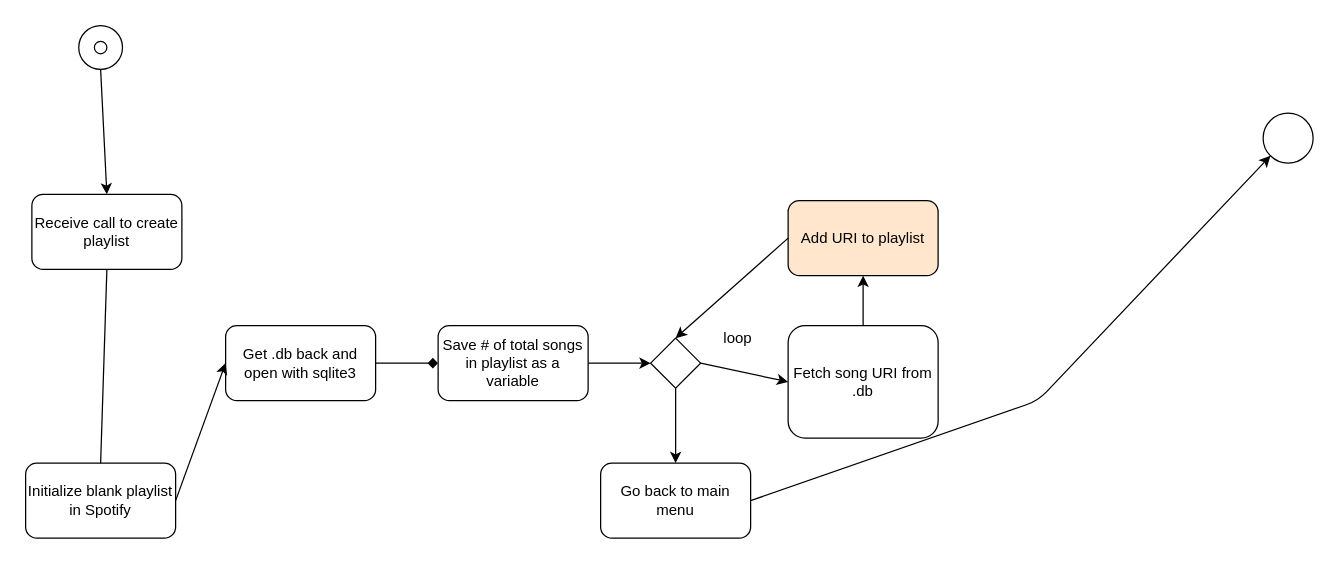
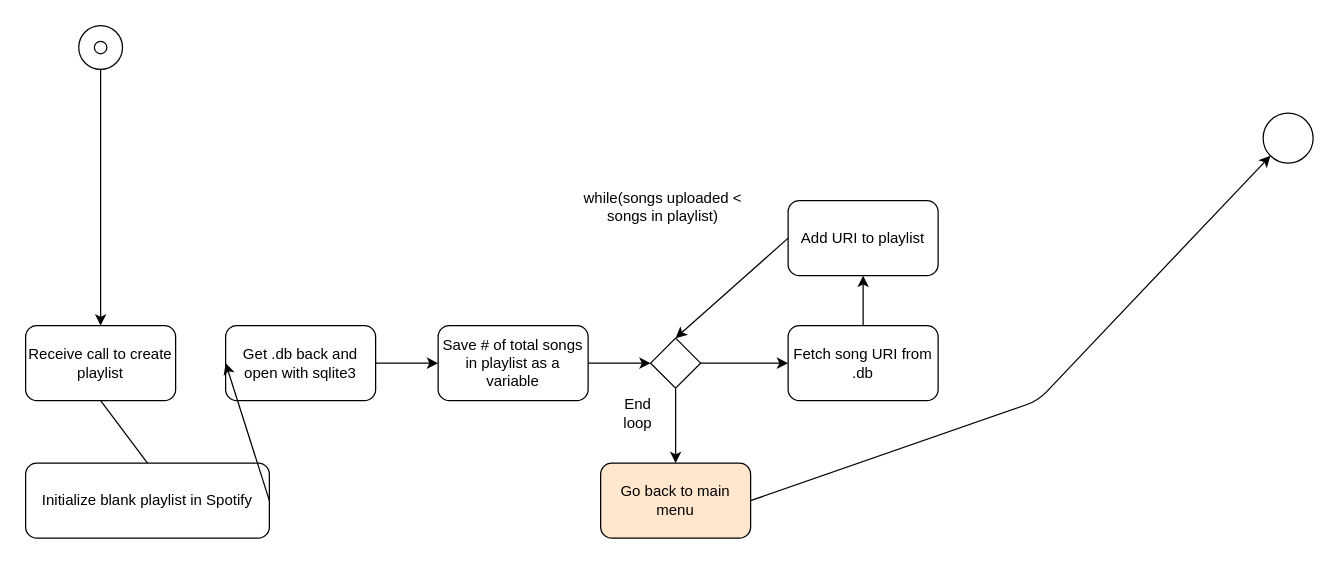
none -> (663, 207)
(107, 232) -> (101, 363)
(863, 238) -> (863, 238)
(738, 338) -> none
(427, 363) -> (428, 363)
(863, 382) -> (863, 363)
none -> (638, 413)
(101, 501) -> (148, 501)
(676, 501) -> (676, 501)
